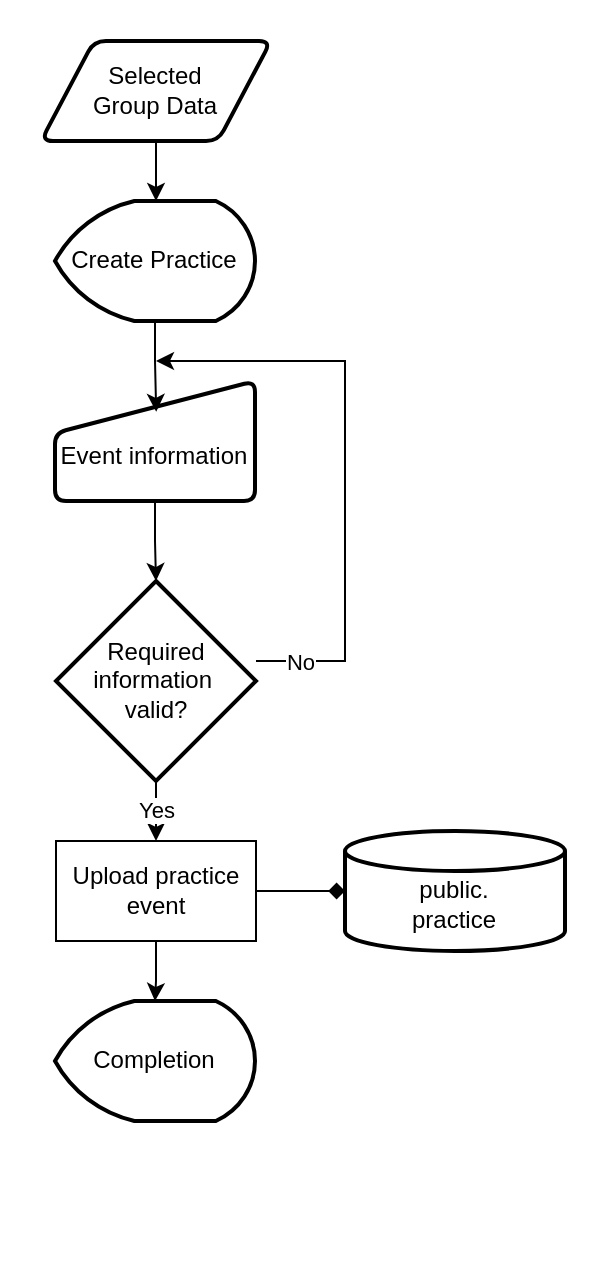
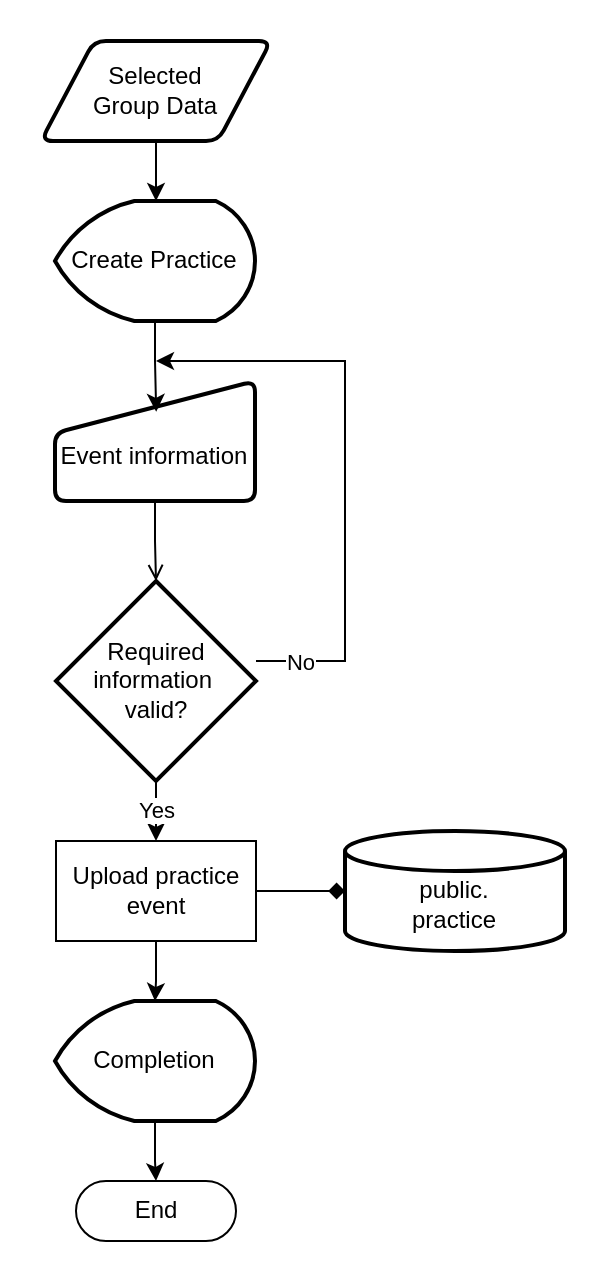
(156, 566) -> (156, 569)
none -> (155, 1144)
none -> (156, 1211)
